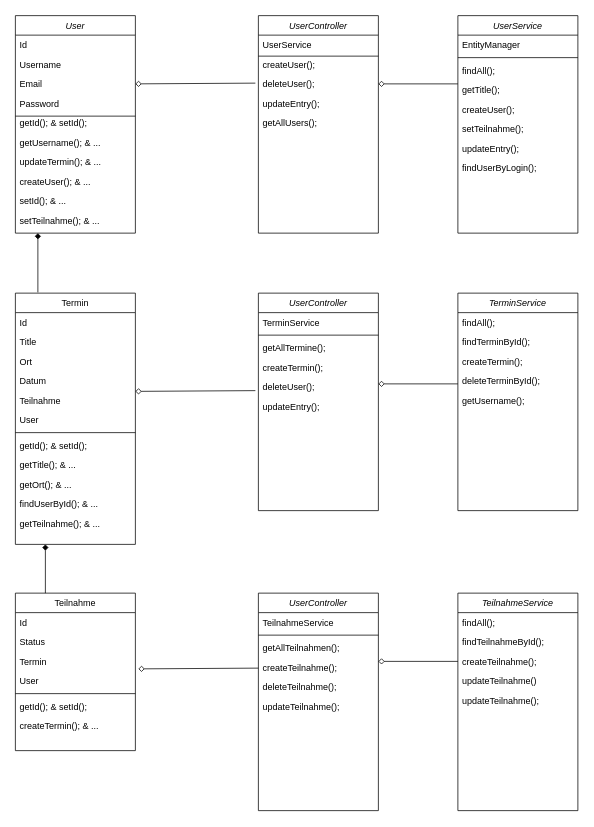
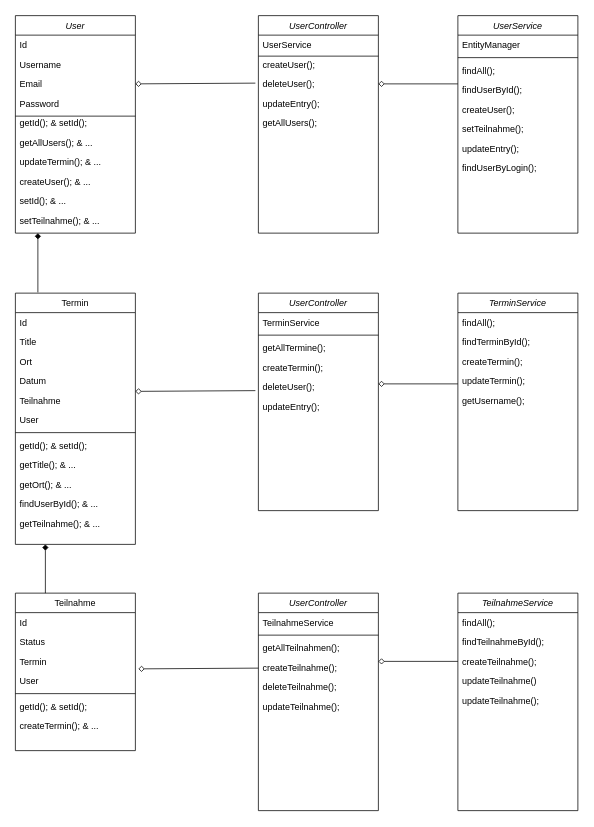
(486, 90) -> (497, 90)
(63, 143) -> (61, 143)
(506, 381) -> (497, 381)
